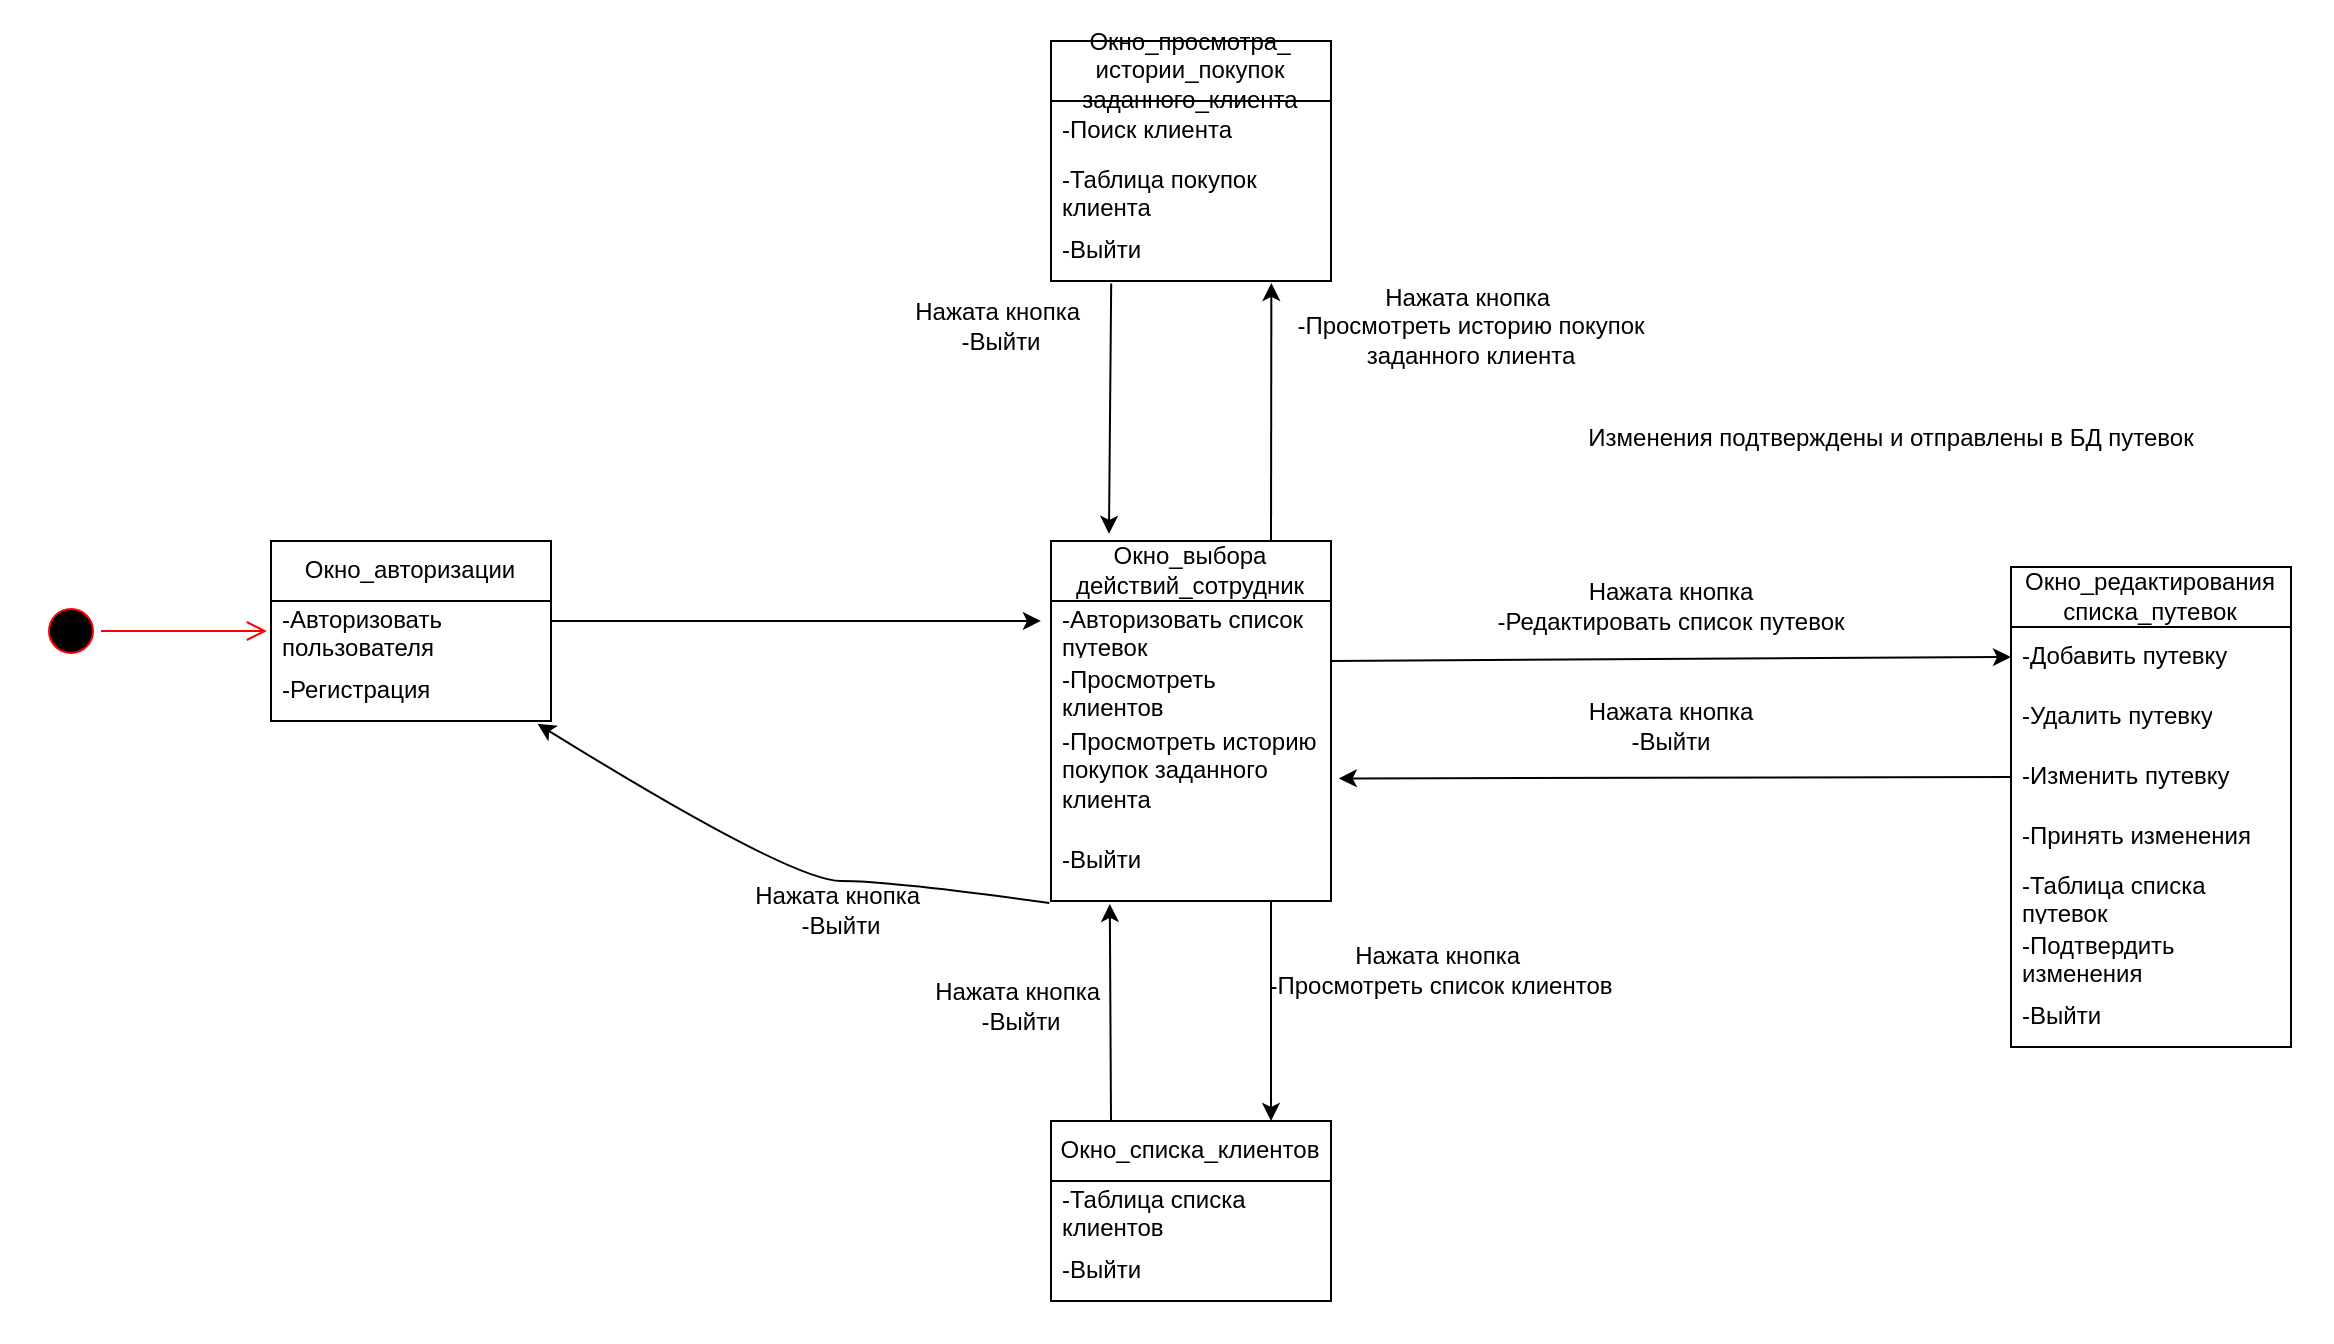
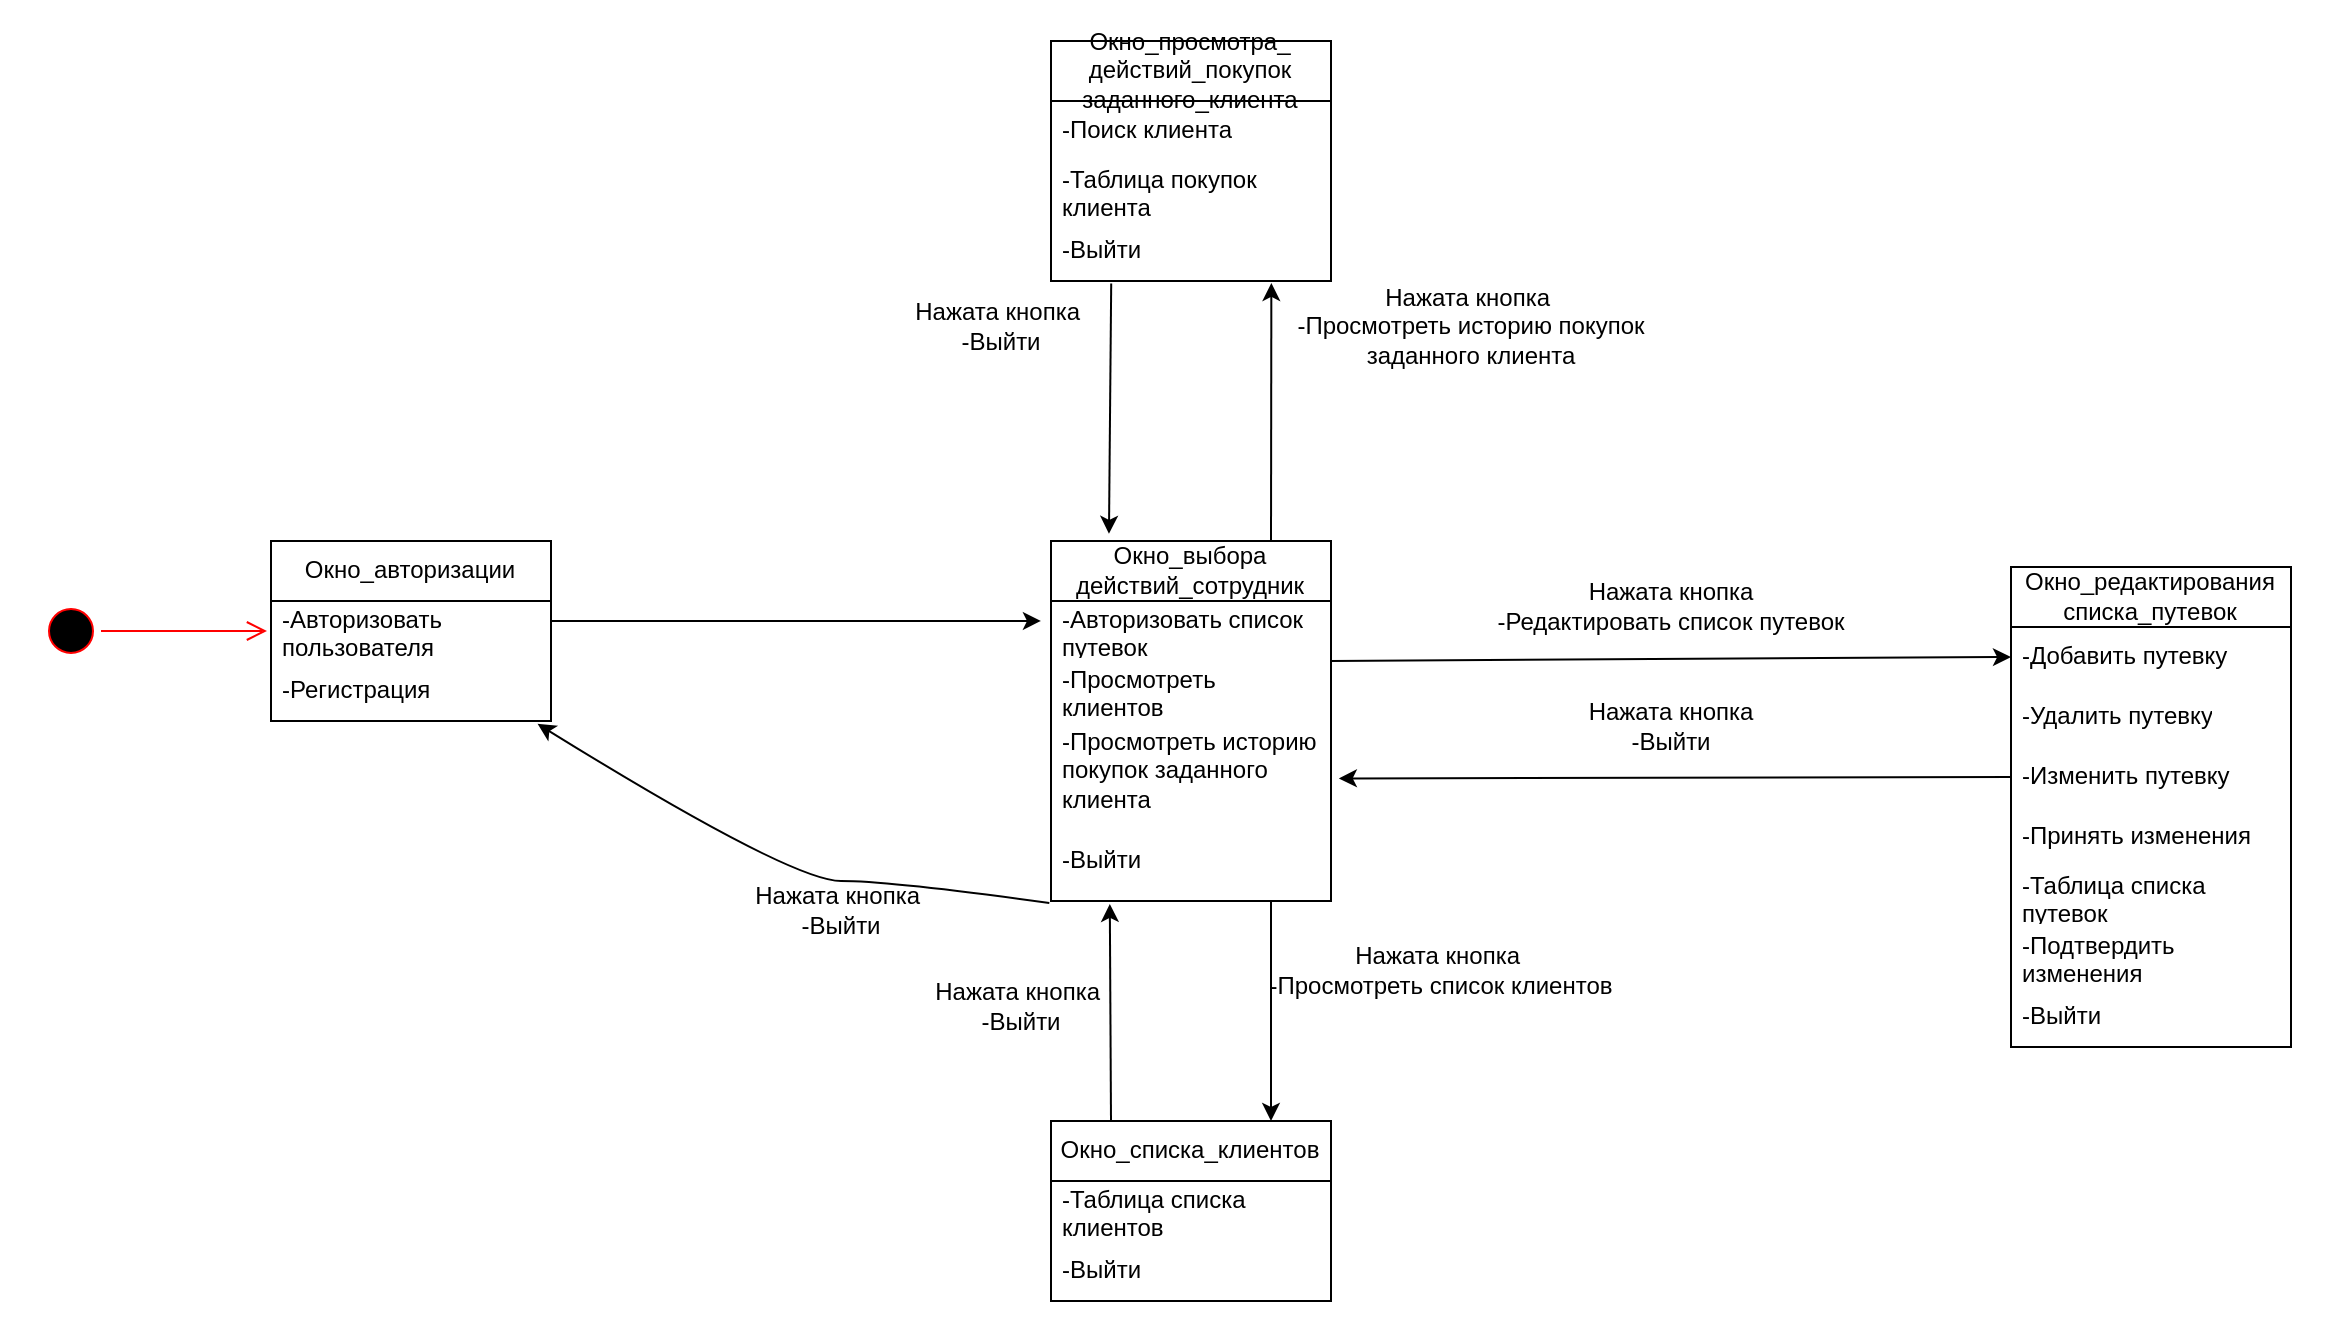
(1191, 71) -> (1191, 71)
(1891, 439) -> none
